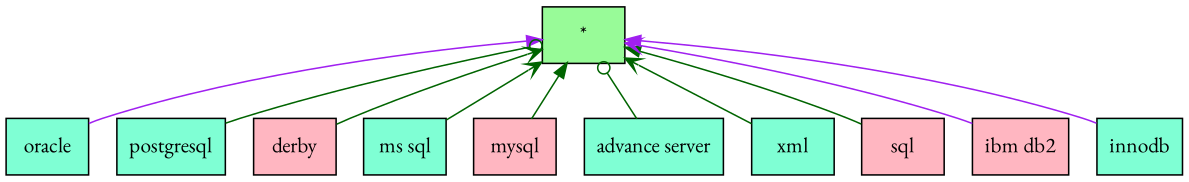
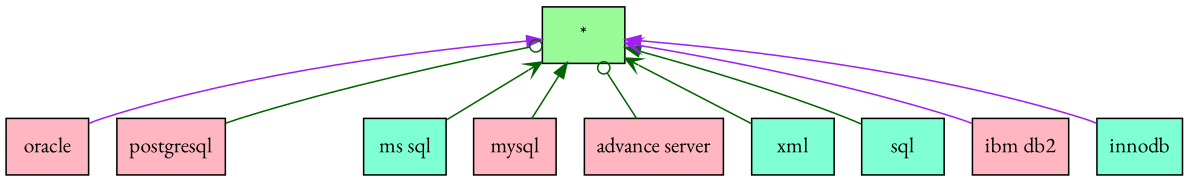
(47, 147) -> (47, 147)
(171, 147) -> (171, 147)
(295, 147) -> none
(654, 147) -> (654, 147)
(903, 147) -> (903, 147)
